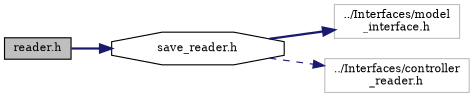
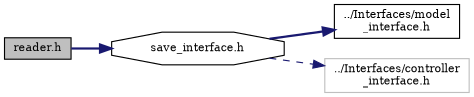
(397, 21) -> (397, 21)
(198, 48) -> (198, 48)
(397, 76) -> (397, 76)
